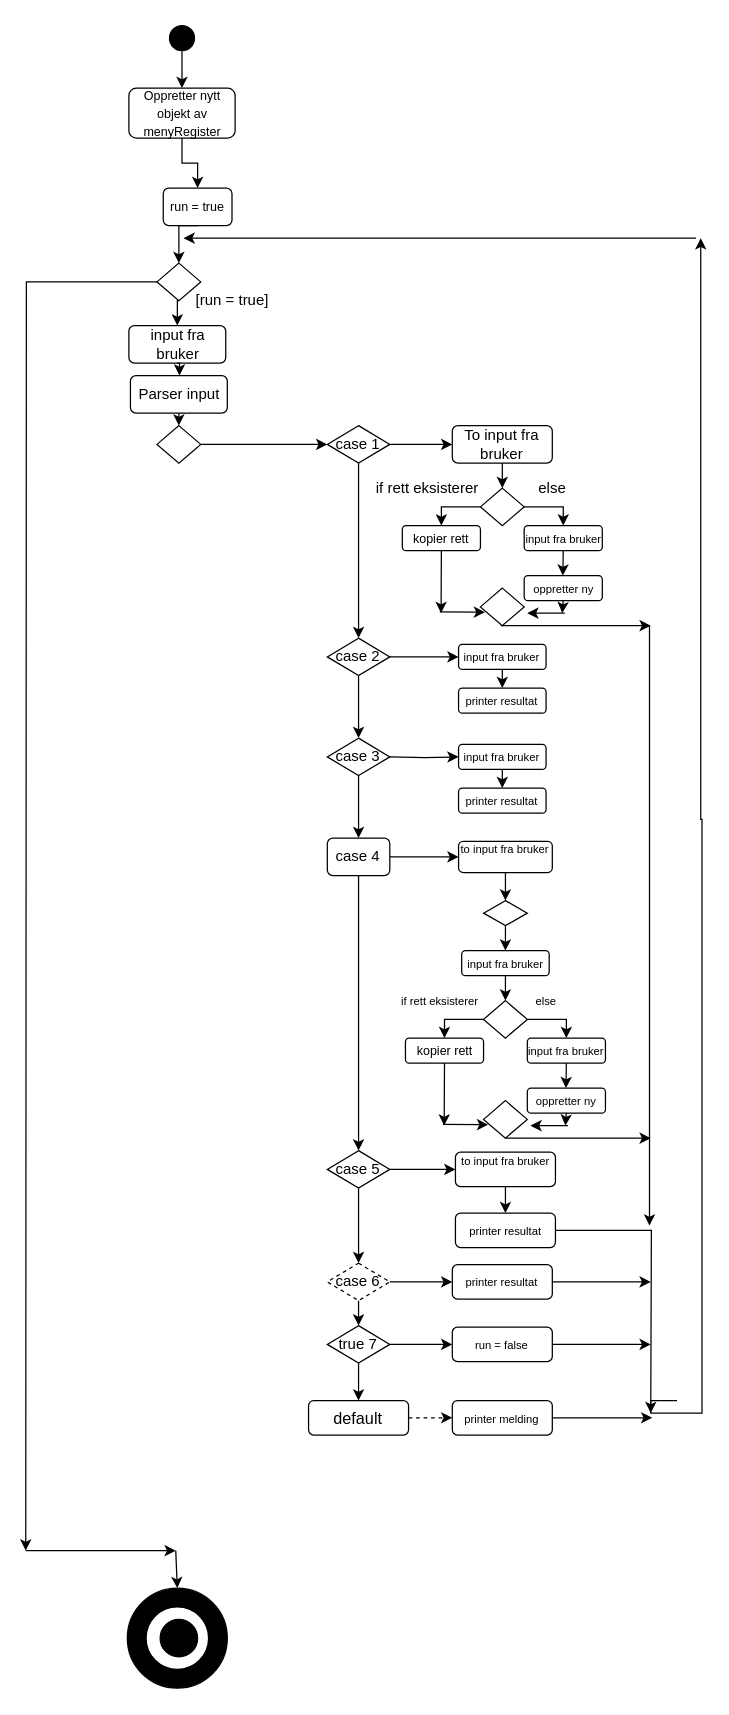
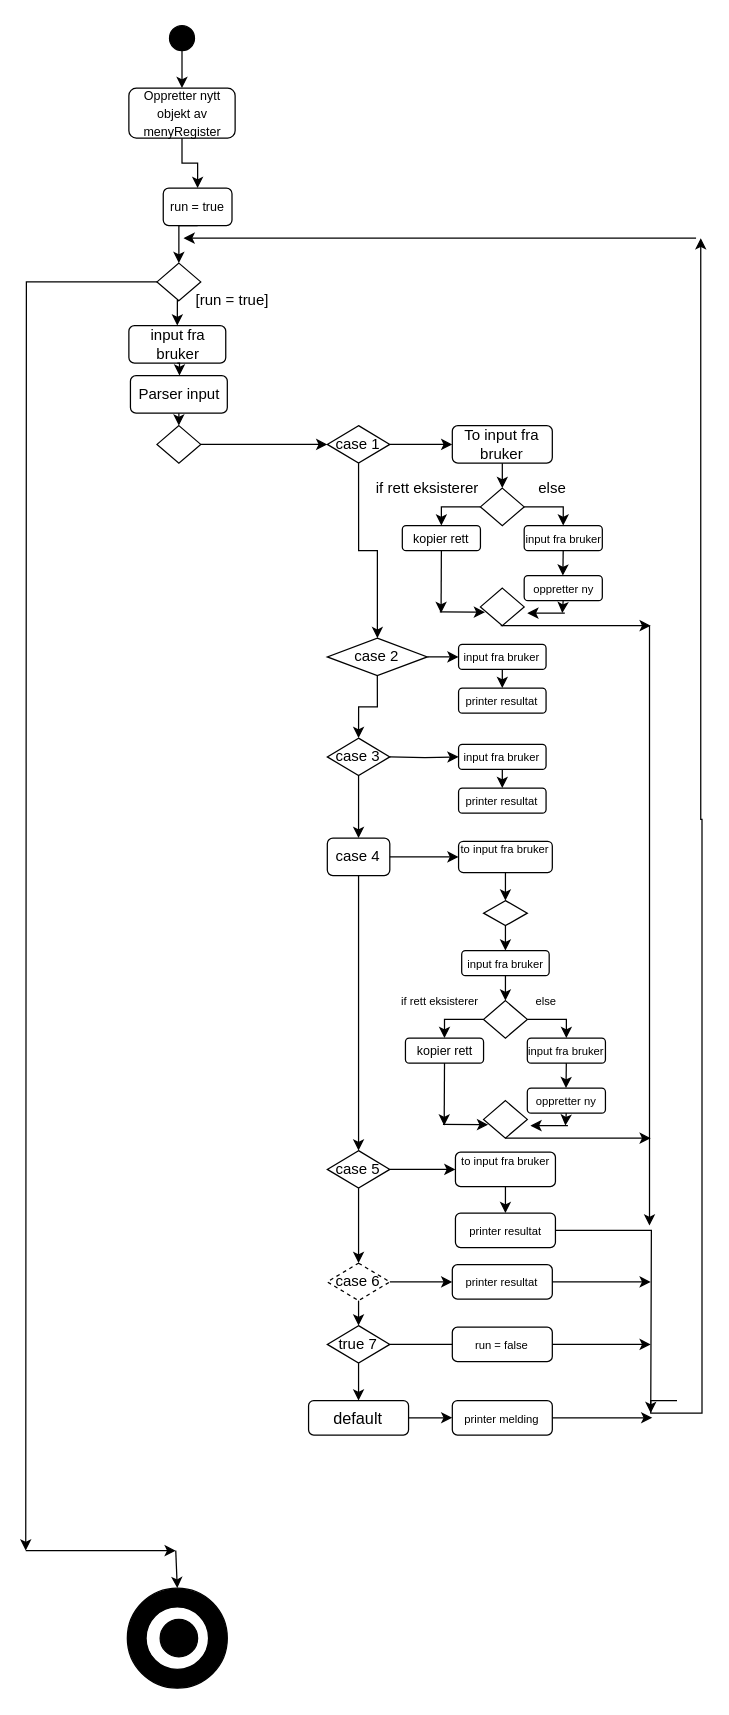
(358, 657) -> (377, 657)
(442, 1344) -> (446, 1344)
(427, 1418) -> (427, 1418)
